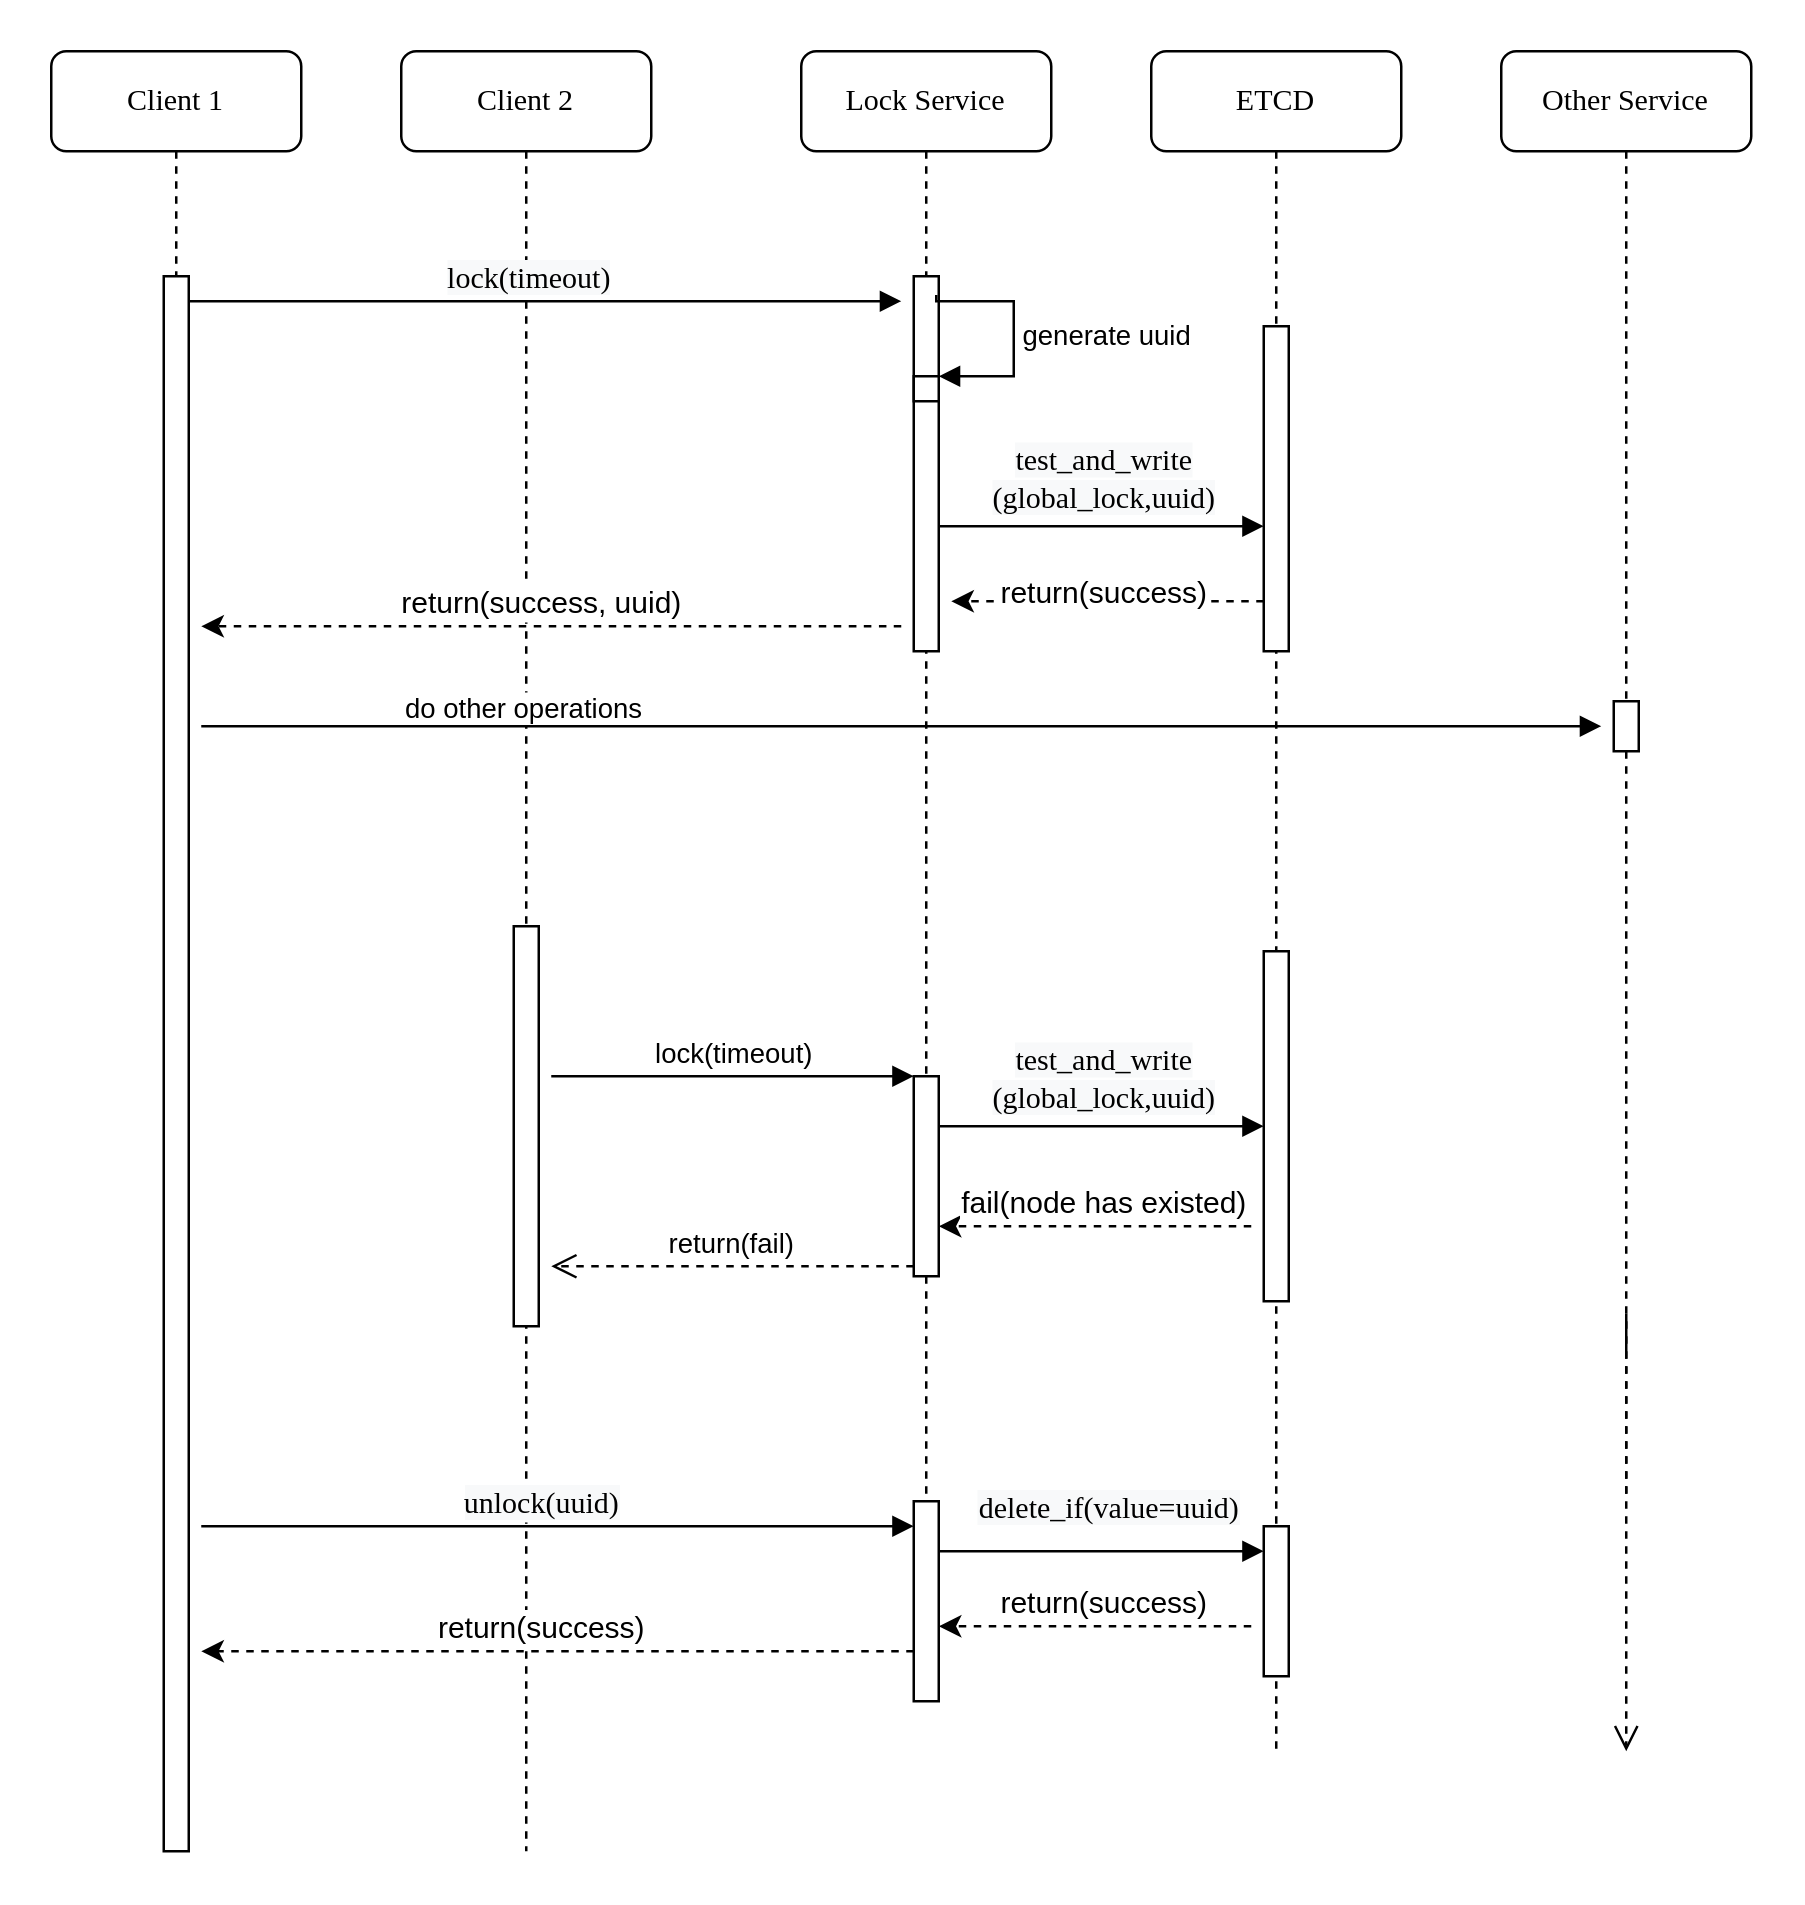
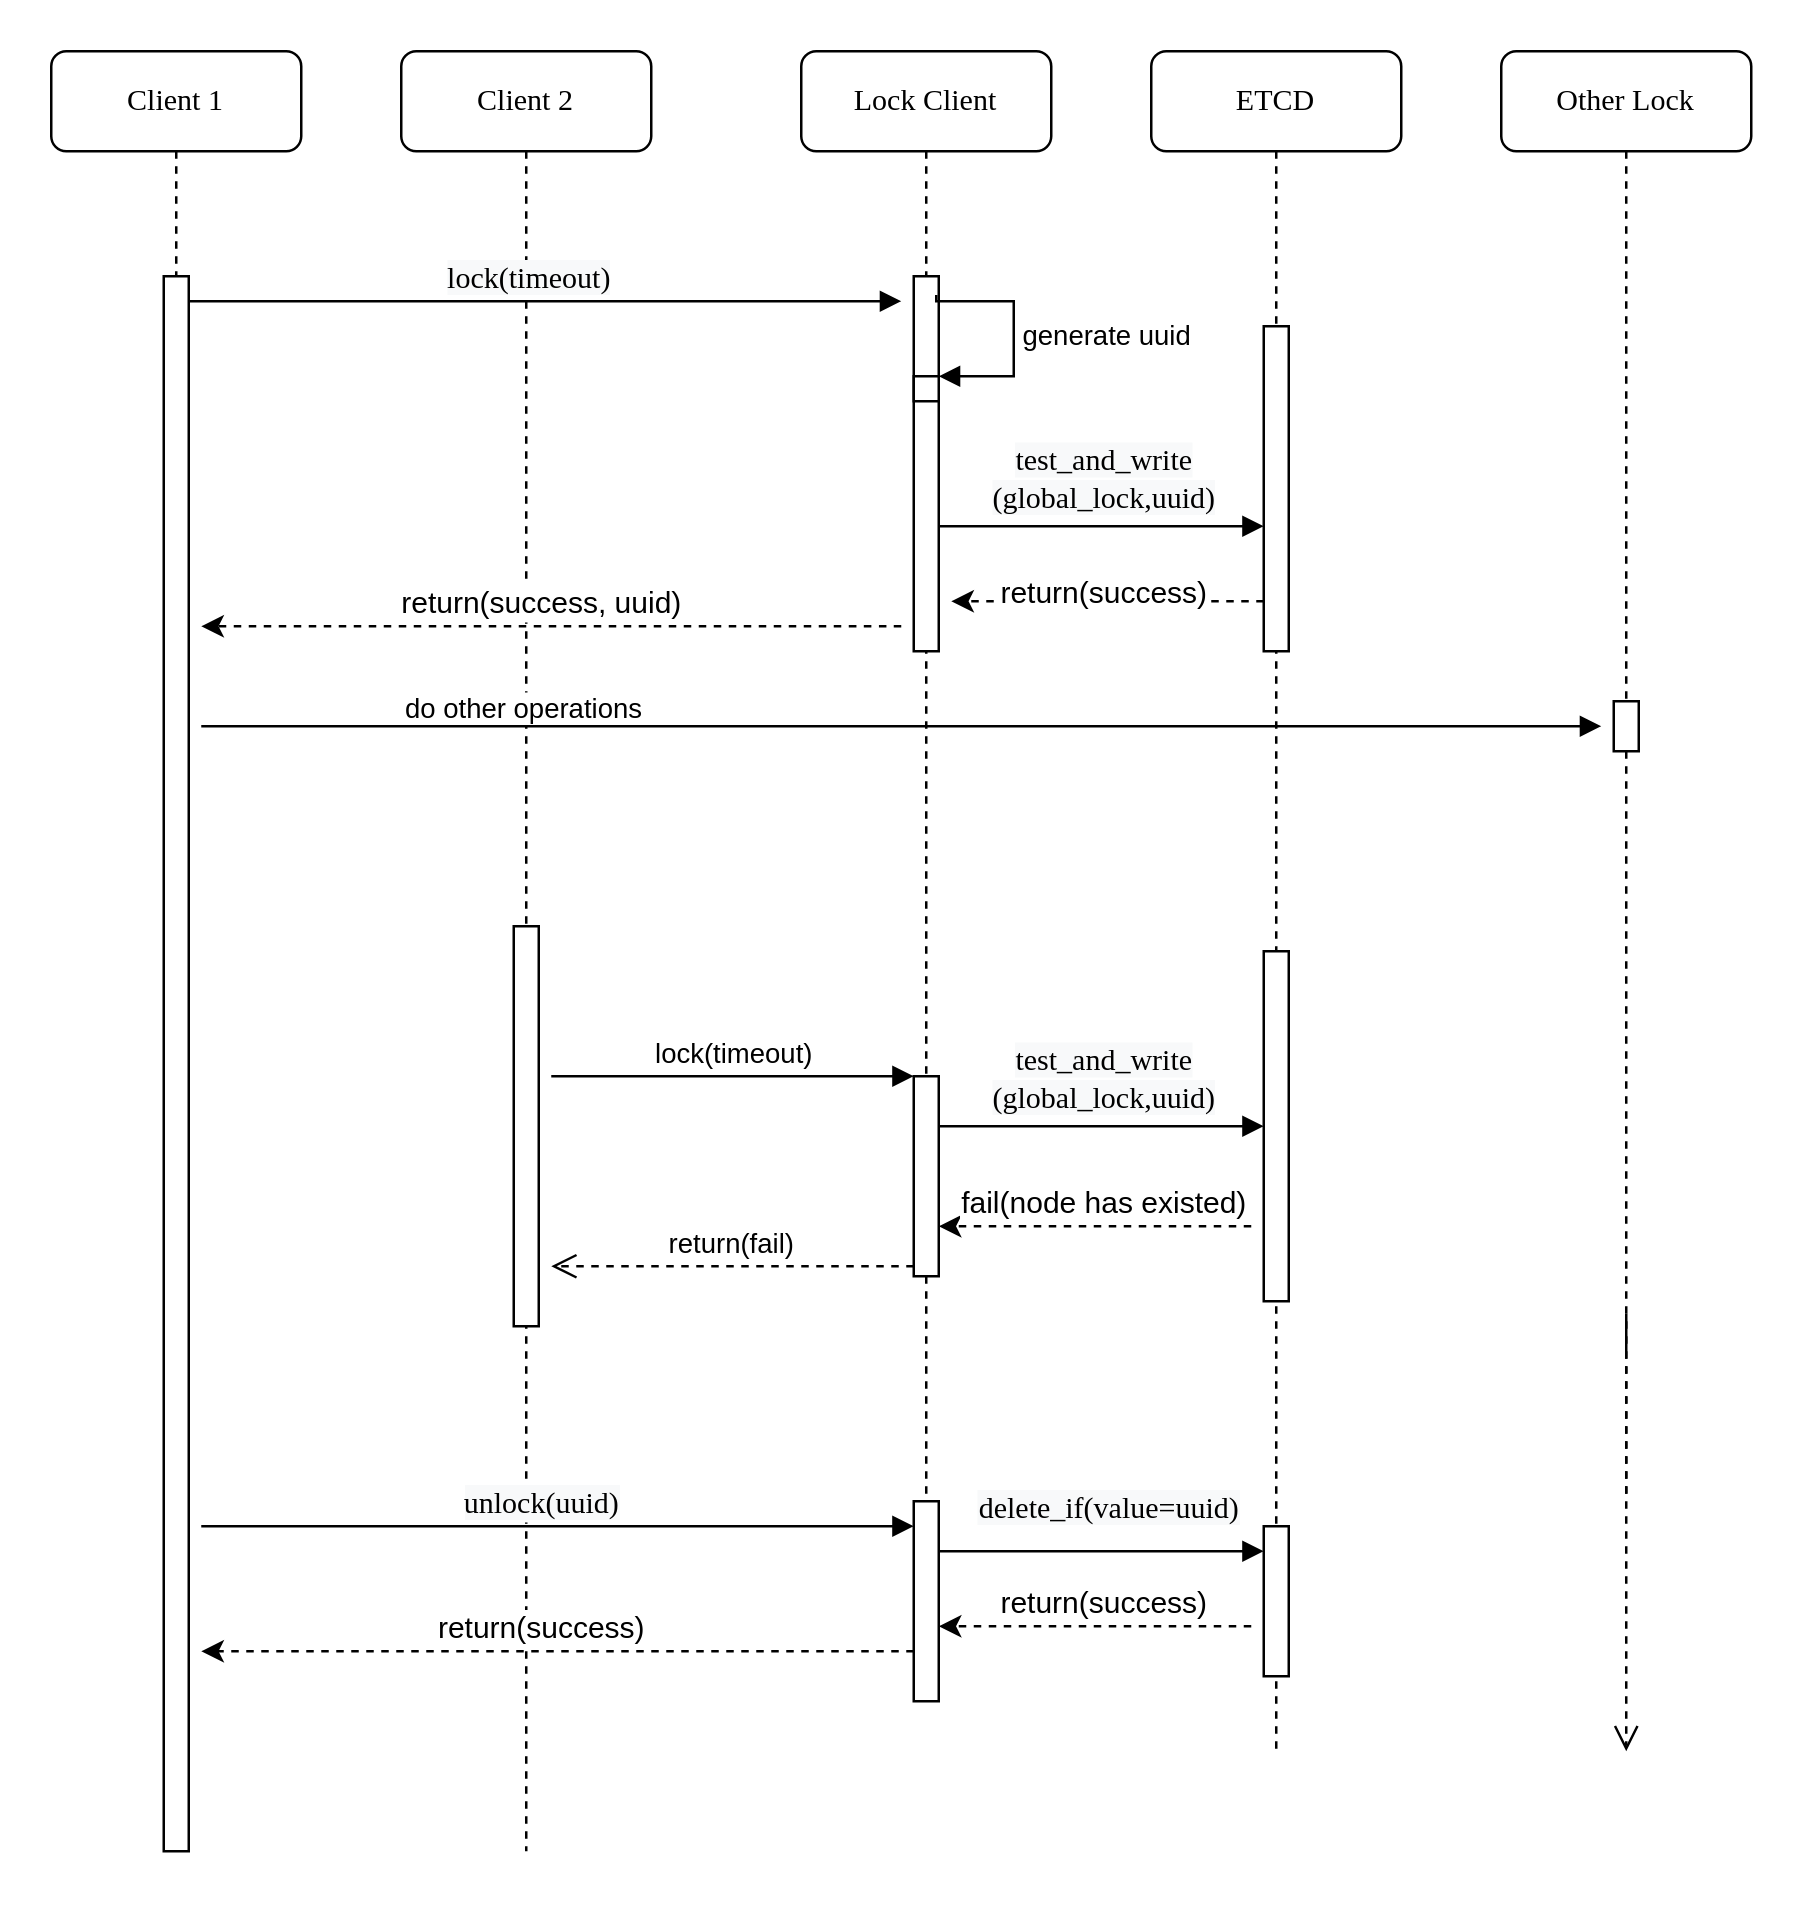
(926, 101) -> (926, 101)
(1626, 101) -> (1626, 101)
